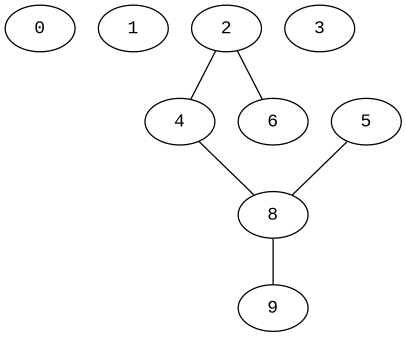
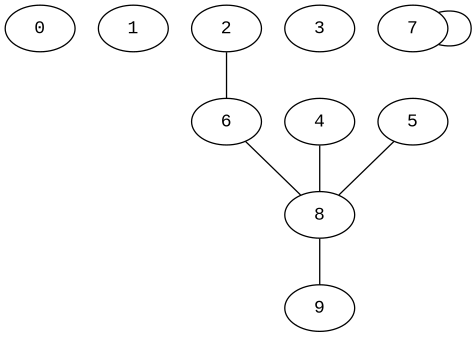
none -> (413, 28)
(203, 75) -> none
none -> (273, 168)
